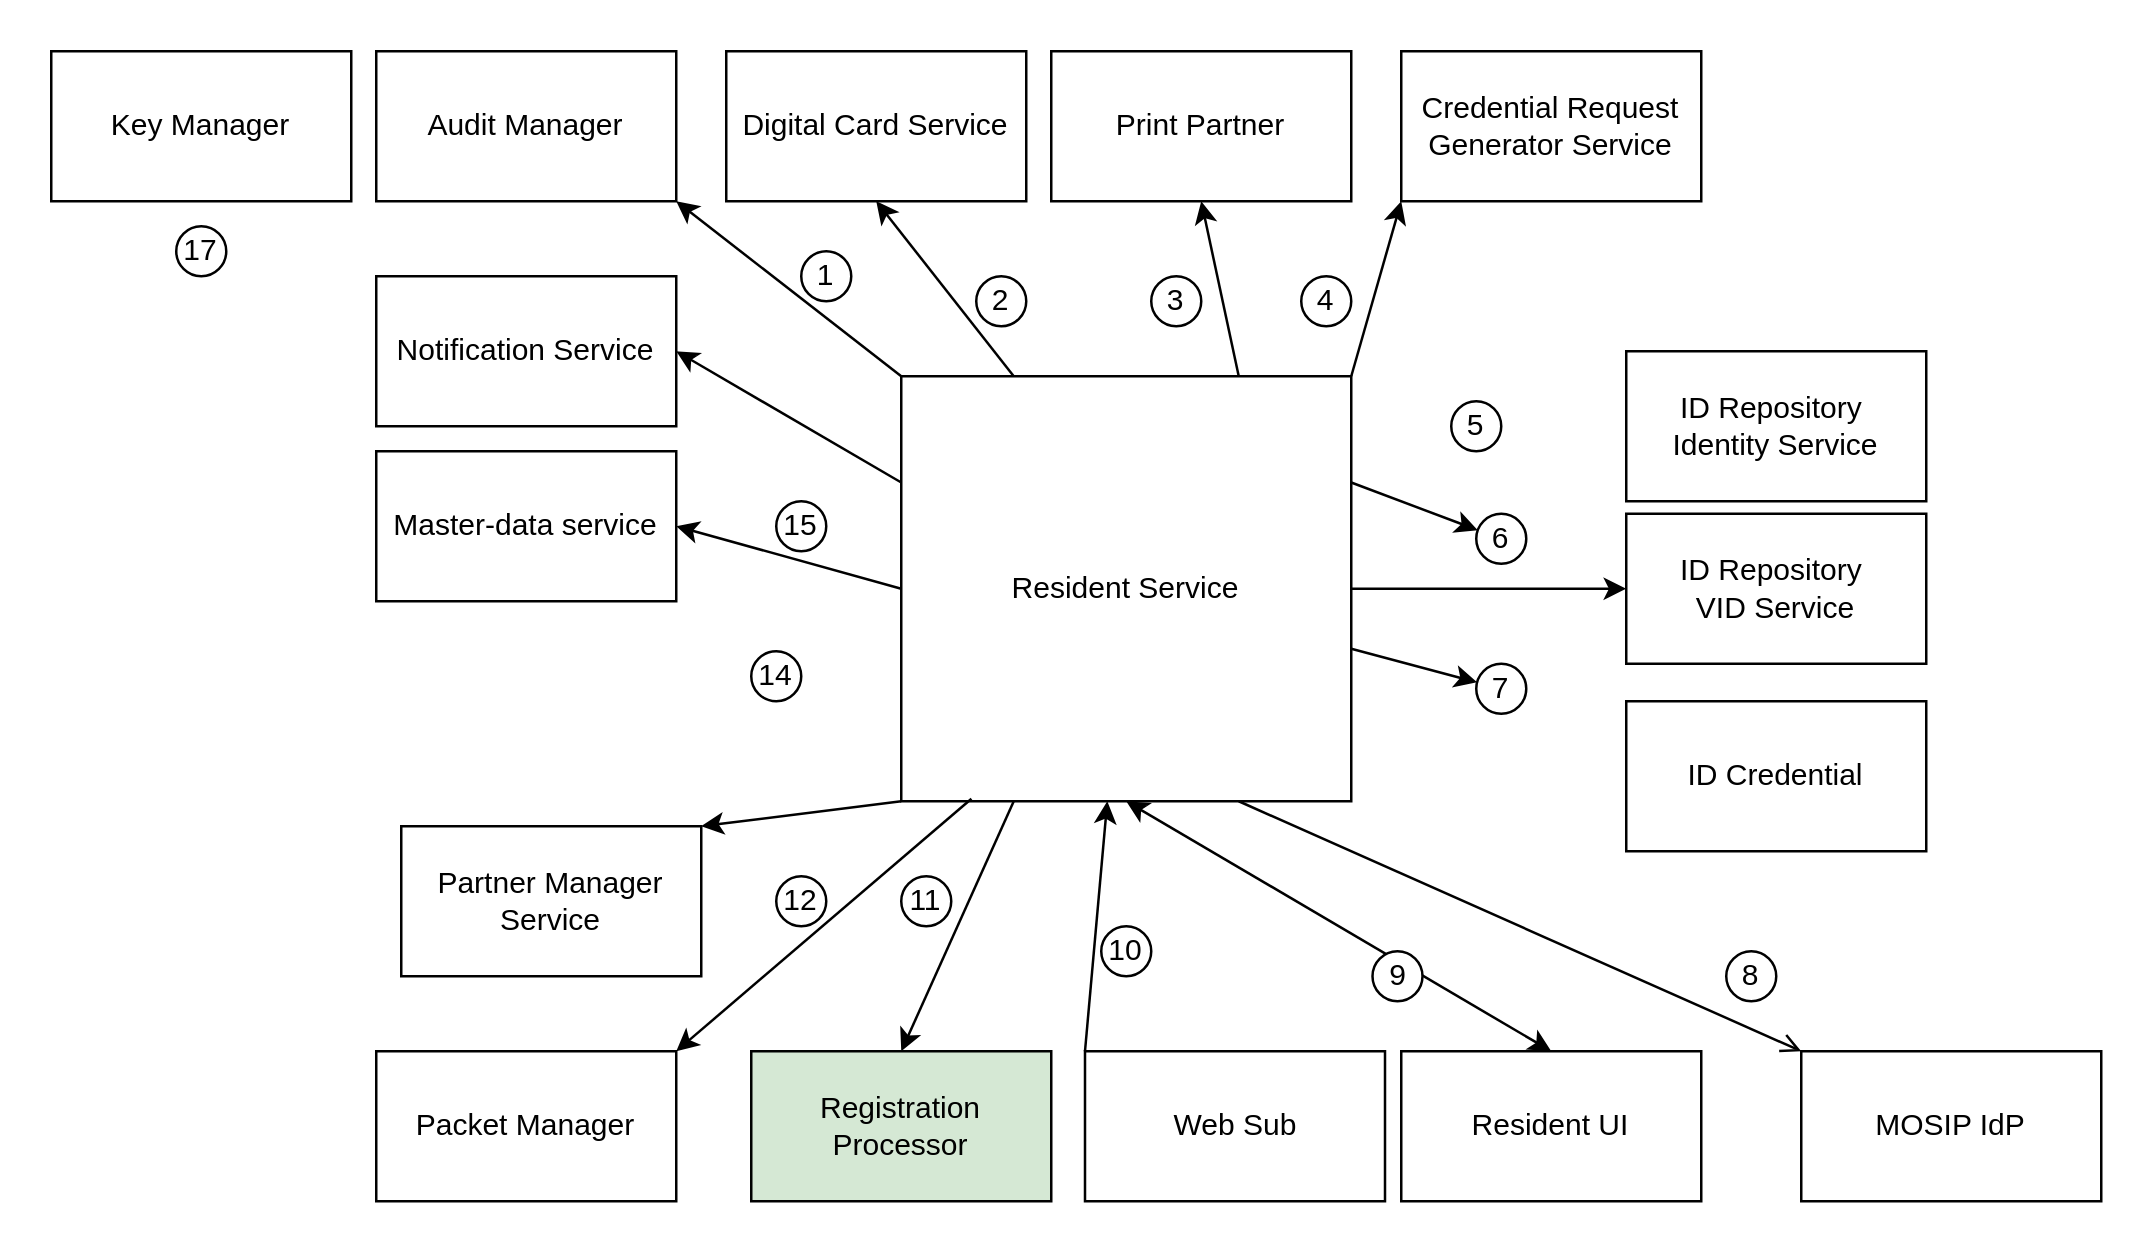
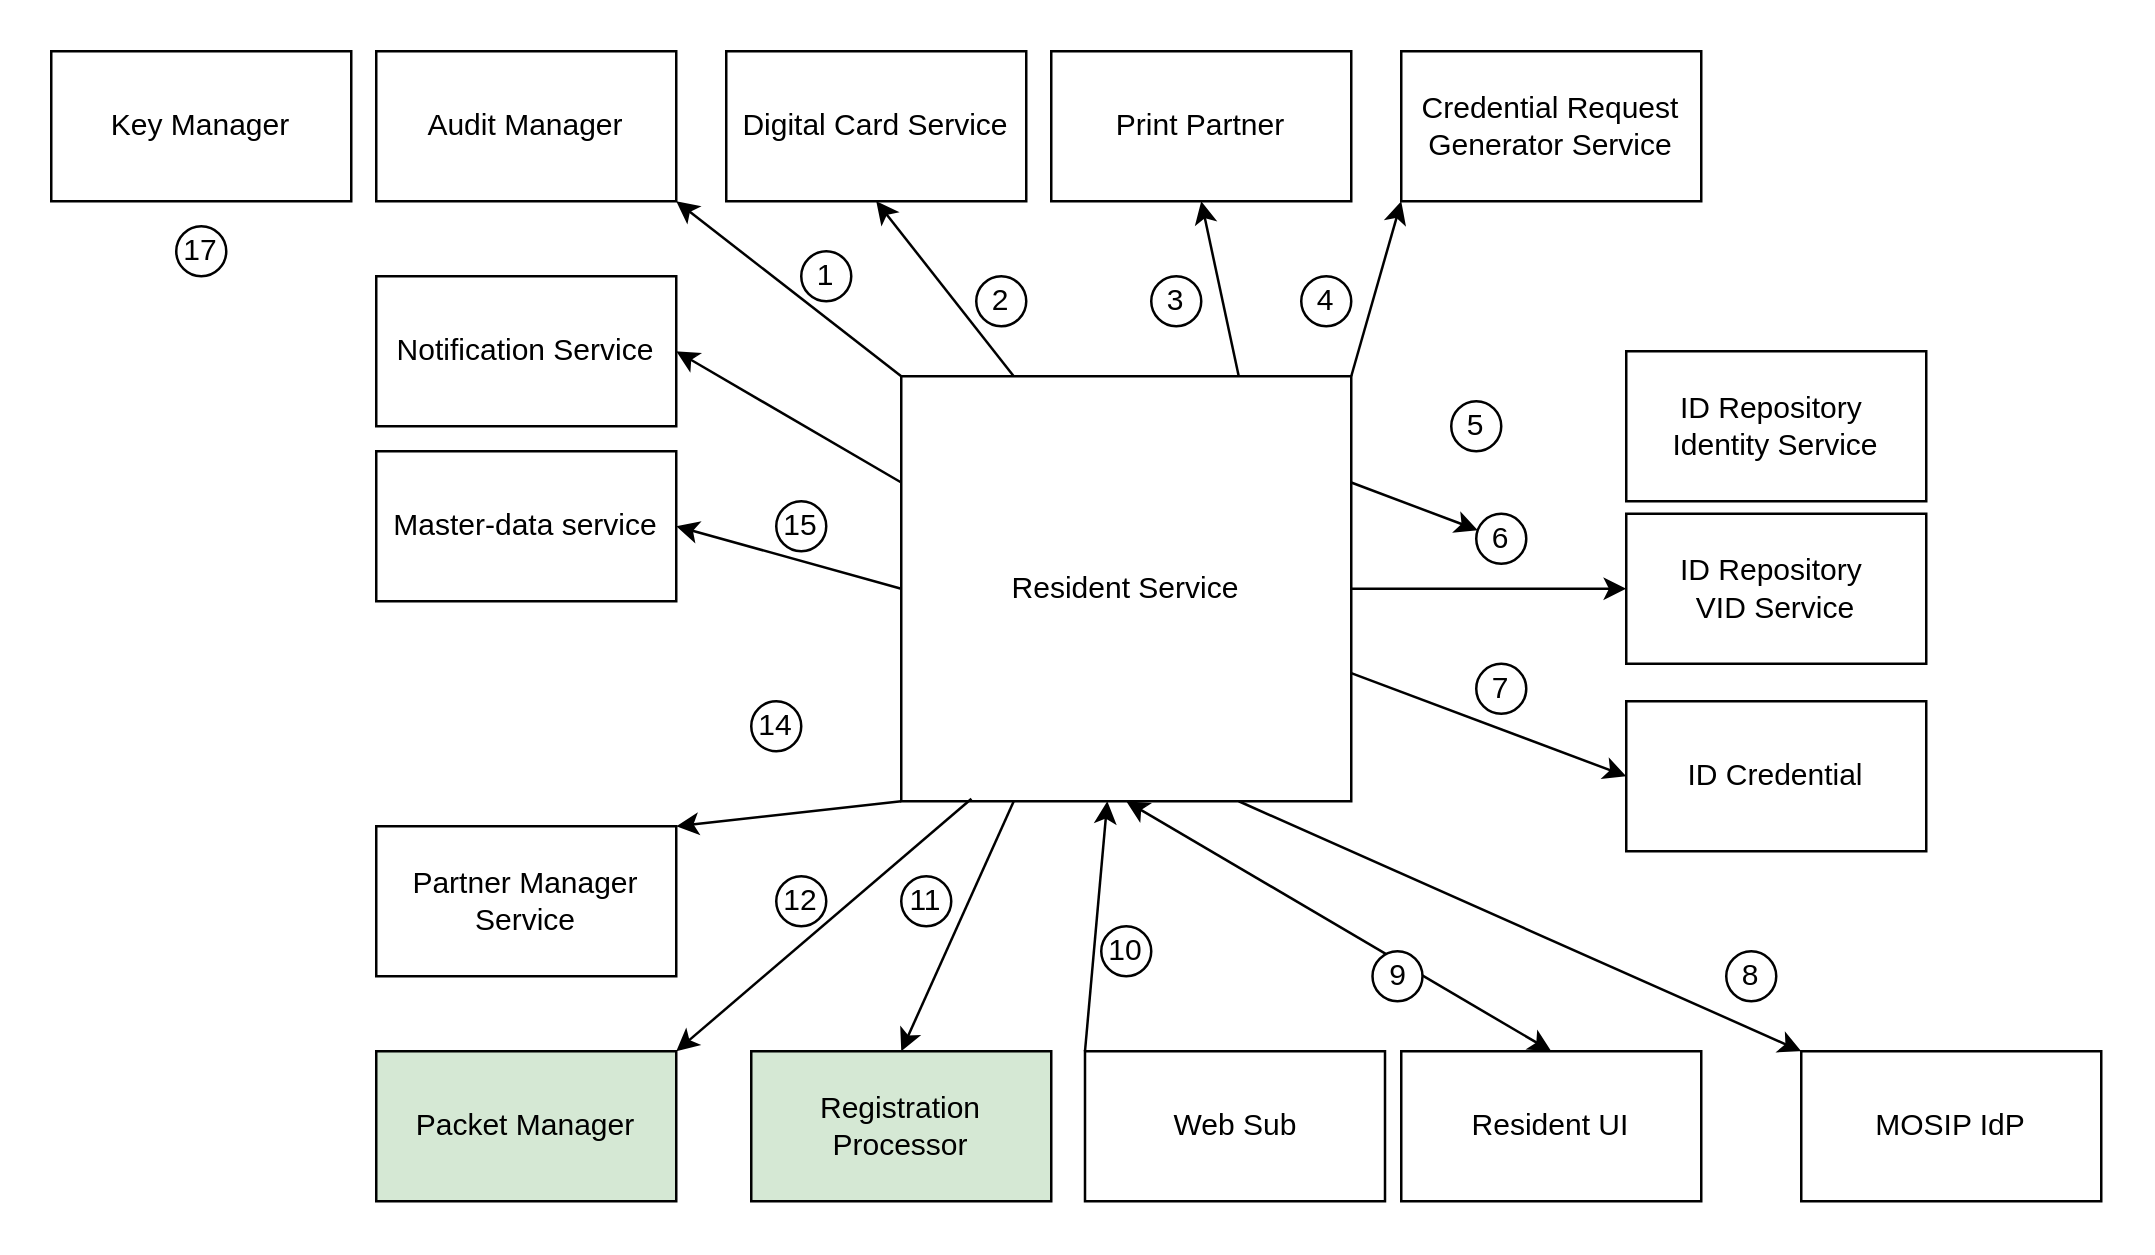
(1406, 663) -> (1481, 722)
(776, 676) -> (776, 726)
(551, 901) -> (526, 901)
(1788, 1045) -> (1784, 1044)
(526, 1126) -> (526, 1126)
